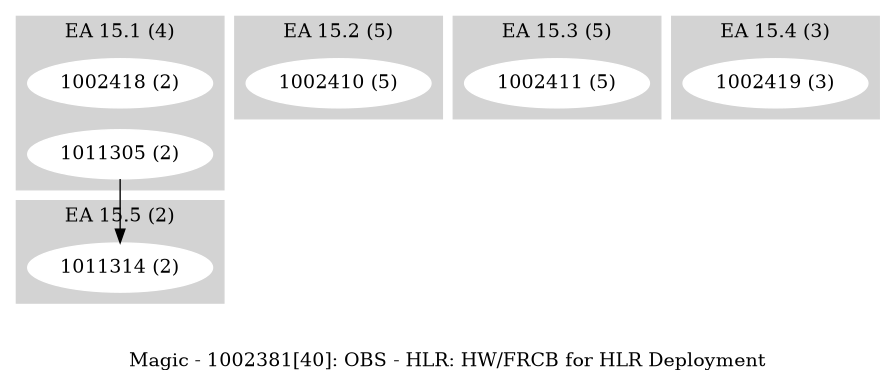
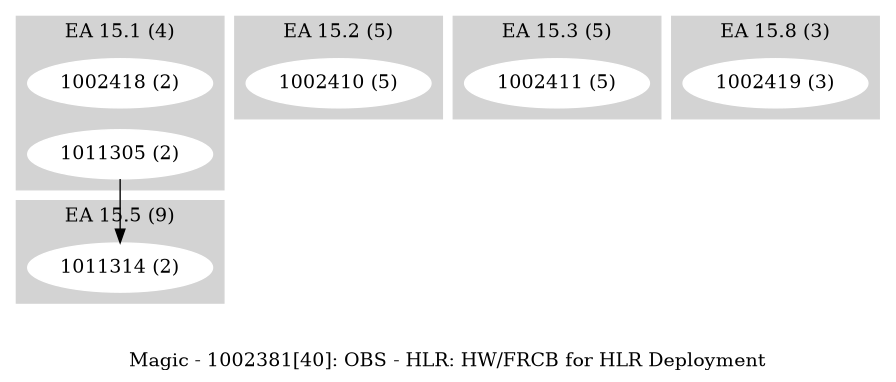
(775, 32) -> (775, 32)
(120, 216) -> (120, 216)
